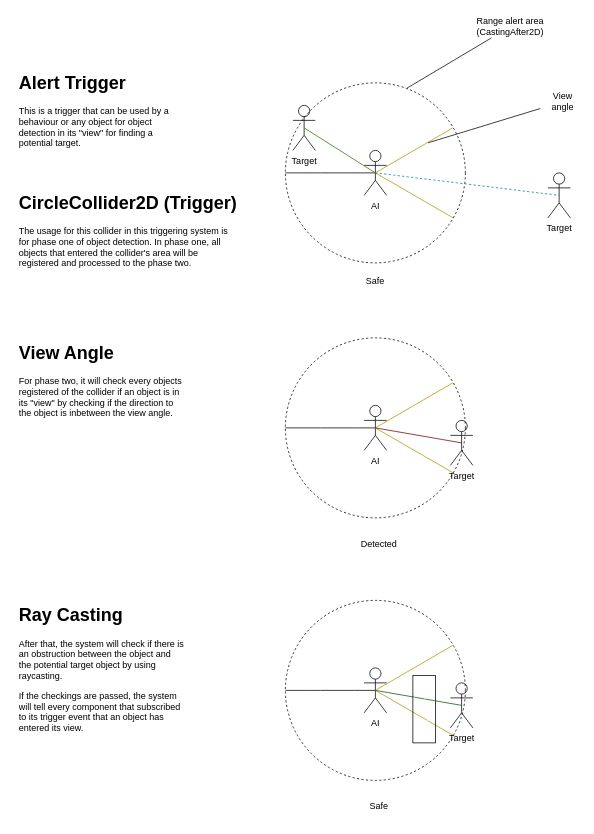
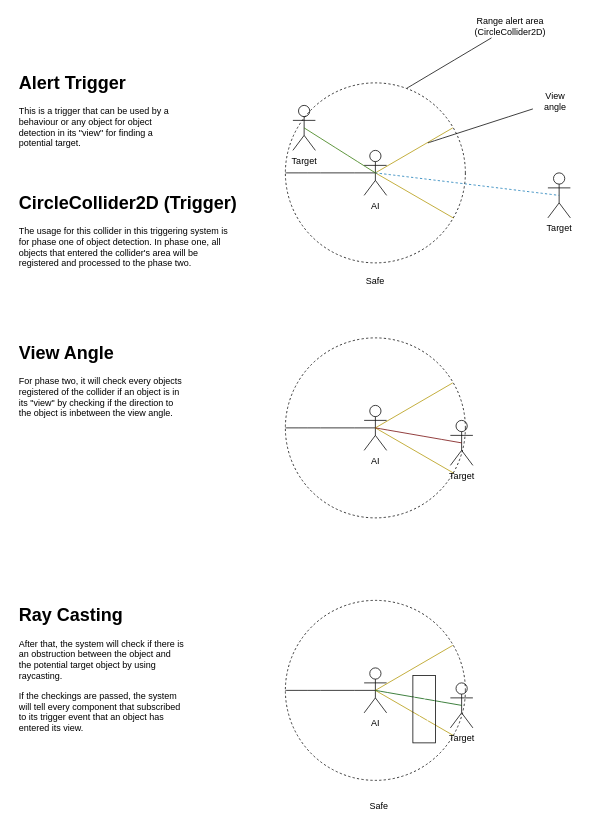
(510, 27) -> (510, 27)
(563, 102) -> (555, 102)
(379, 544) -> none
